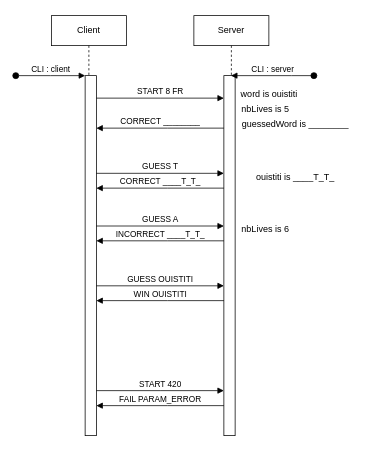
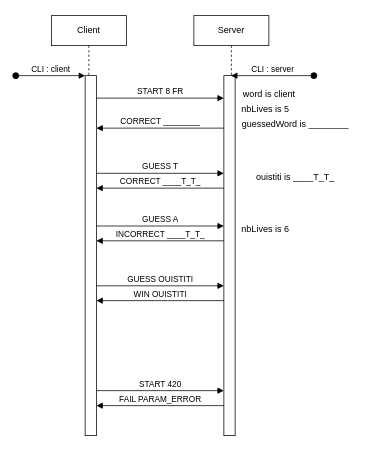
(269, 94) -> (269, 94)
